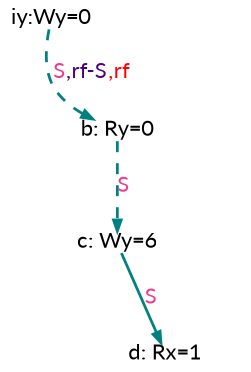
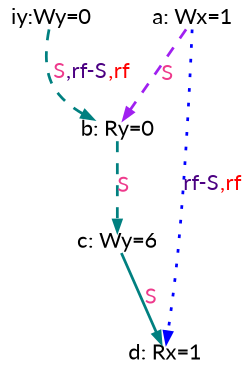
none -> (192, 18)
